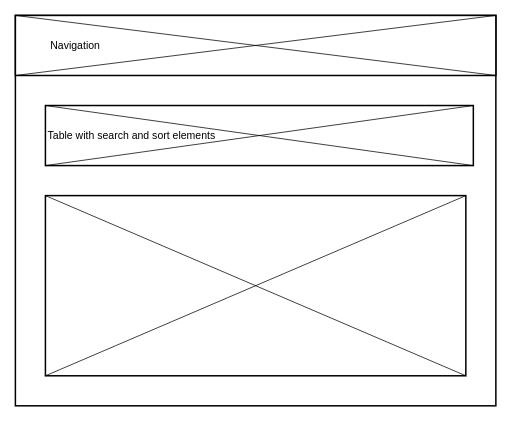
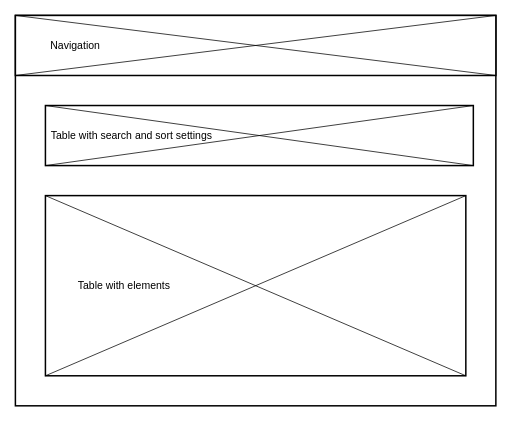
(132, 135) -> (132, 135)
none -> (124, 285)
